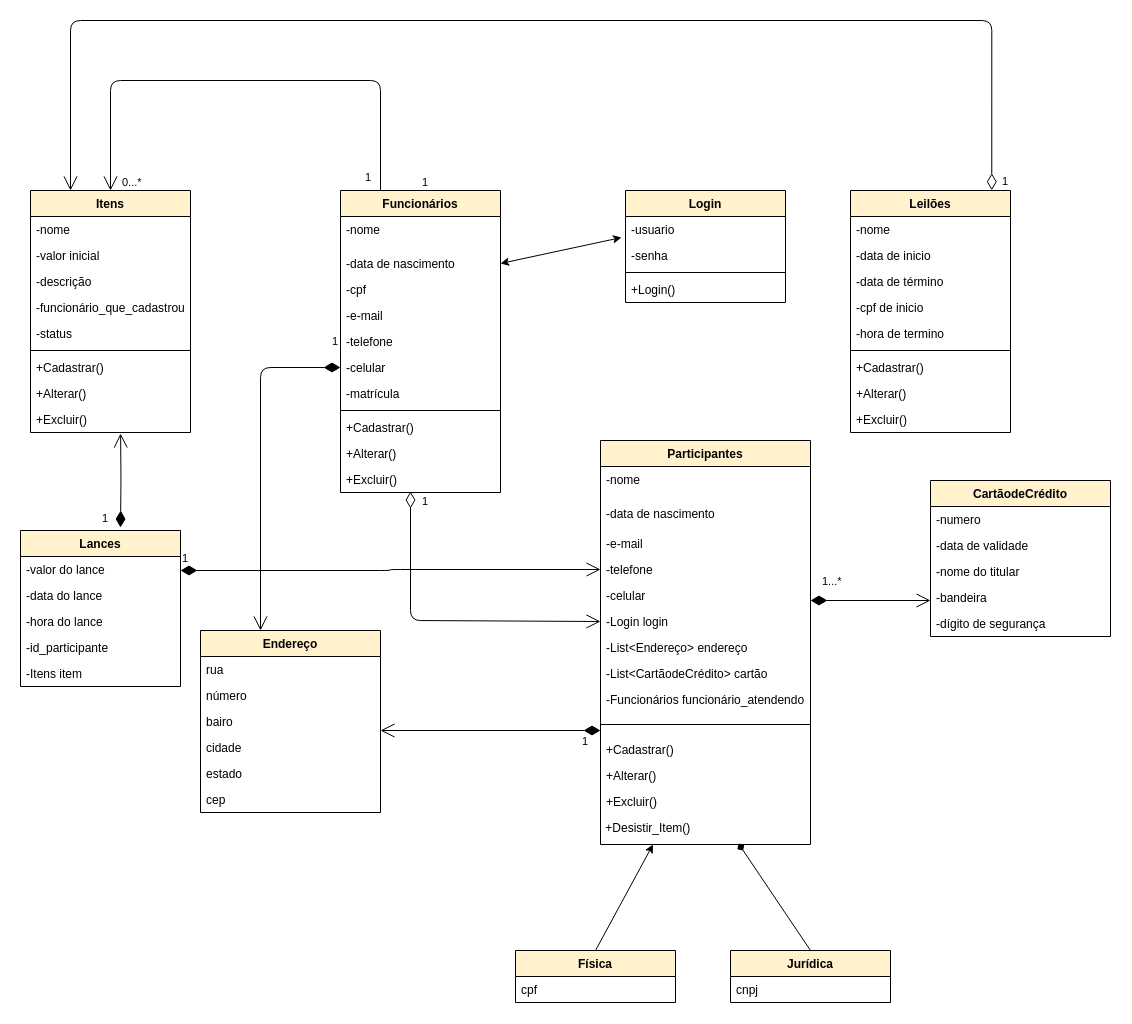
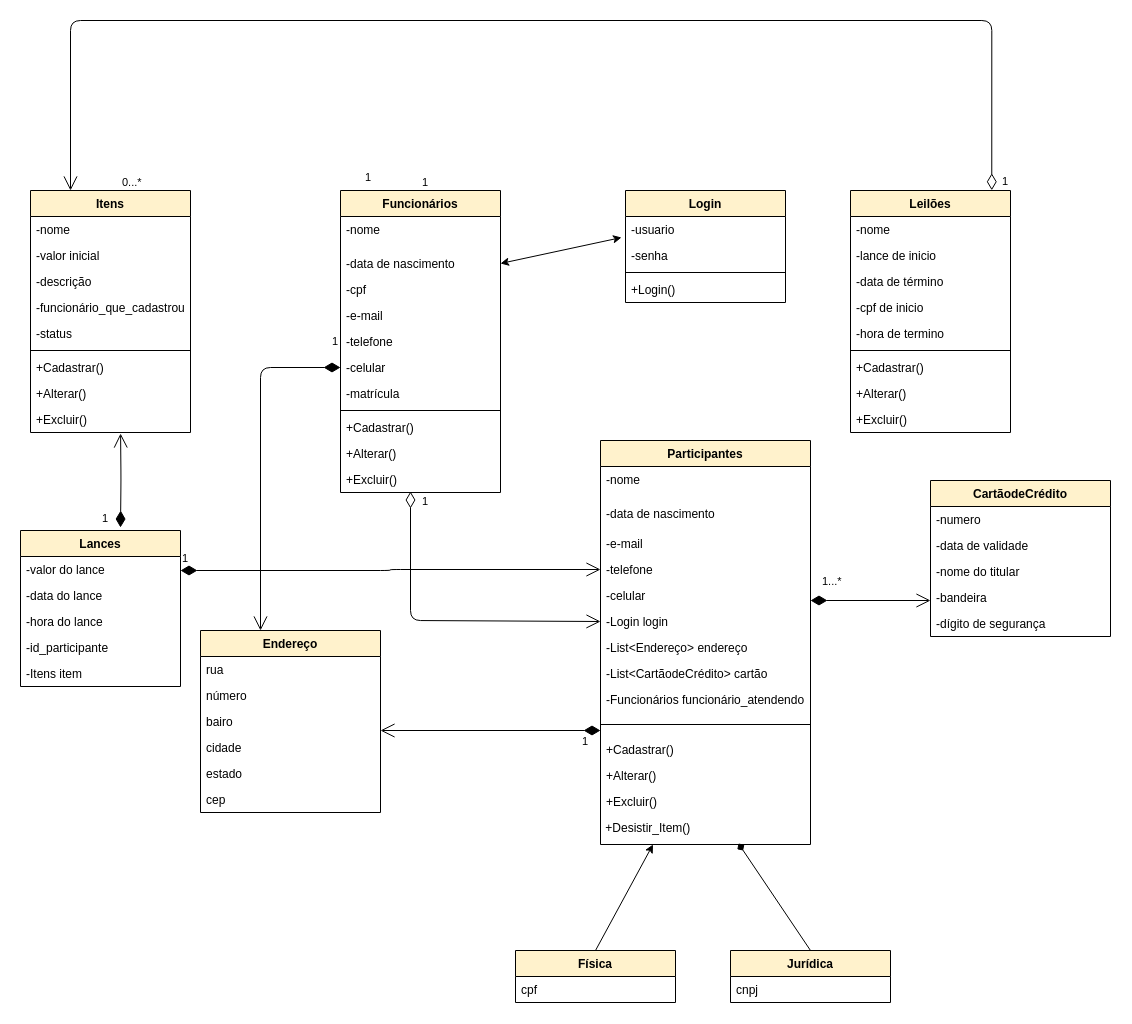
(248, 81) -> none
(899, 256) -> (900, 256)
